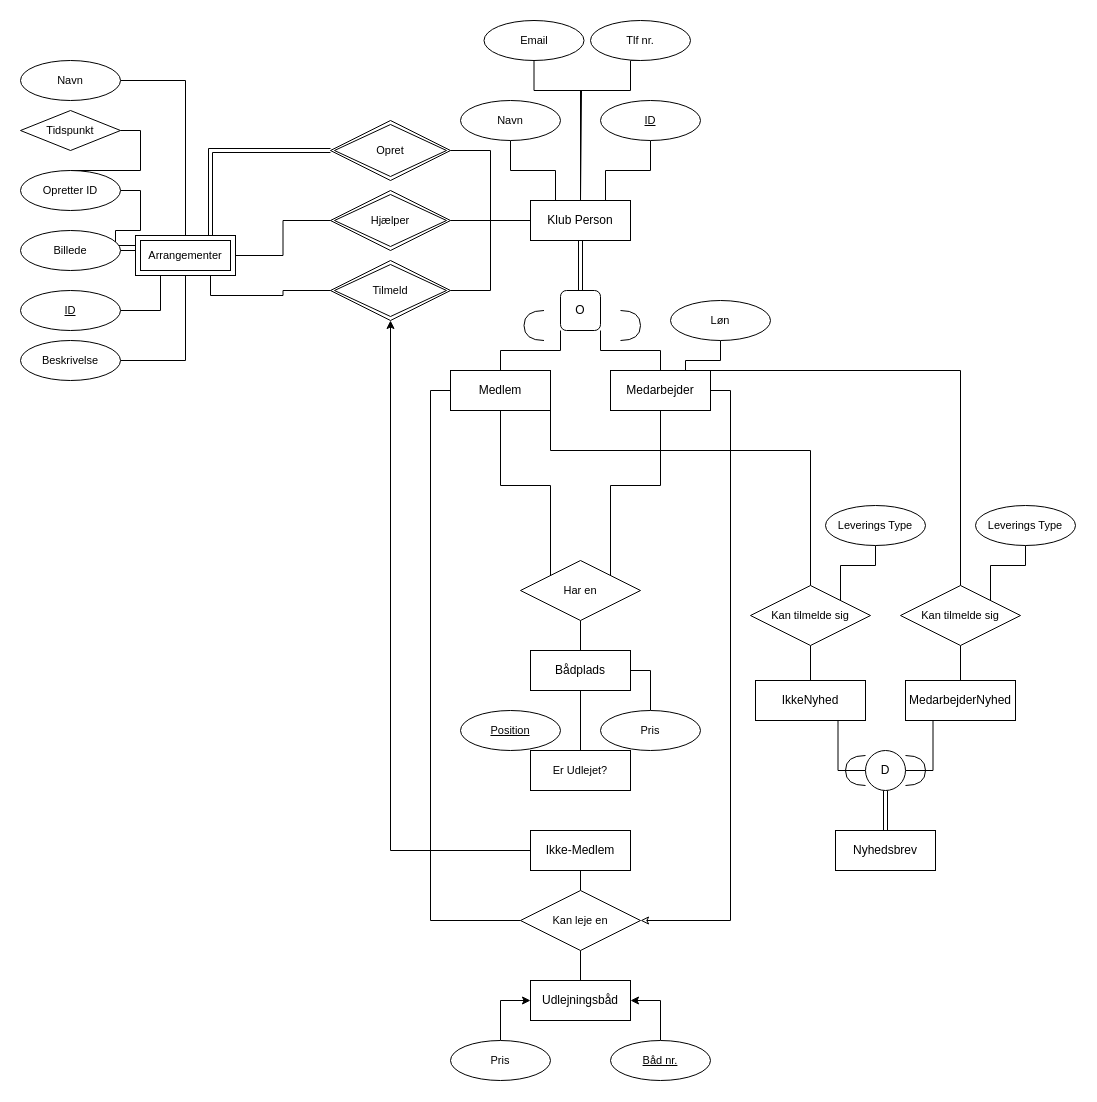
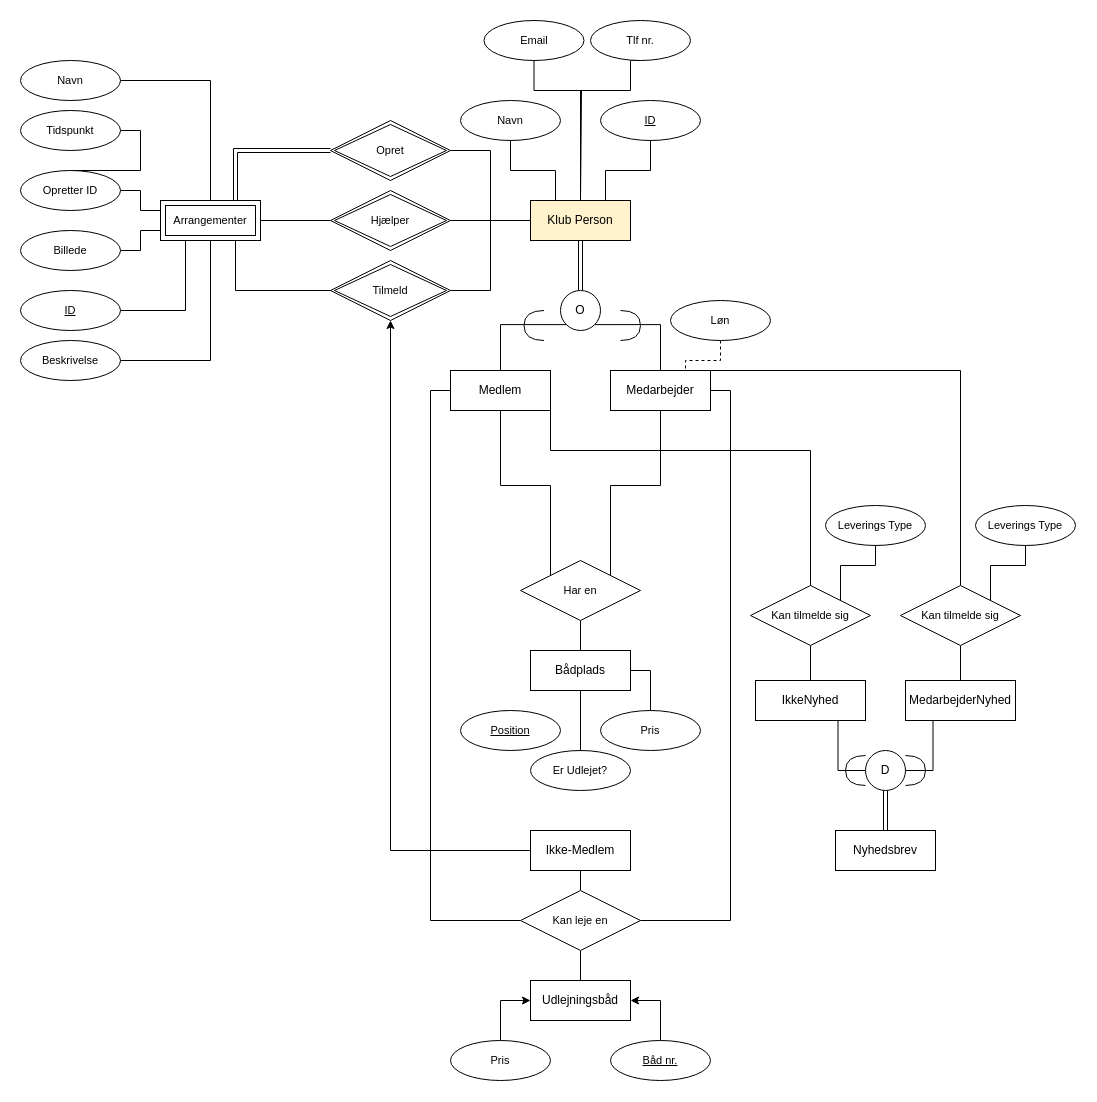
(71, 131) -> (71, 131)
(581, 221) -> (581, 221)
(186, 256) -> (211, 221)
(581, 311) -> (581, 311)
(708, 361) -> (708, 361)
(581, 771) -> (581, 771)
(648, 921) -> (646, 921)
